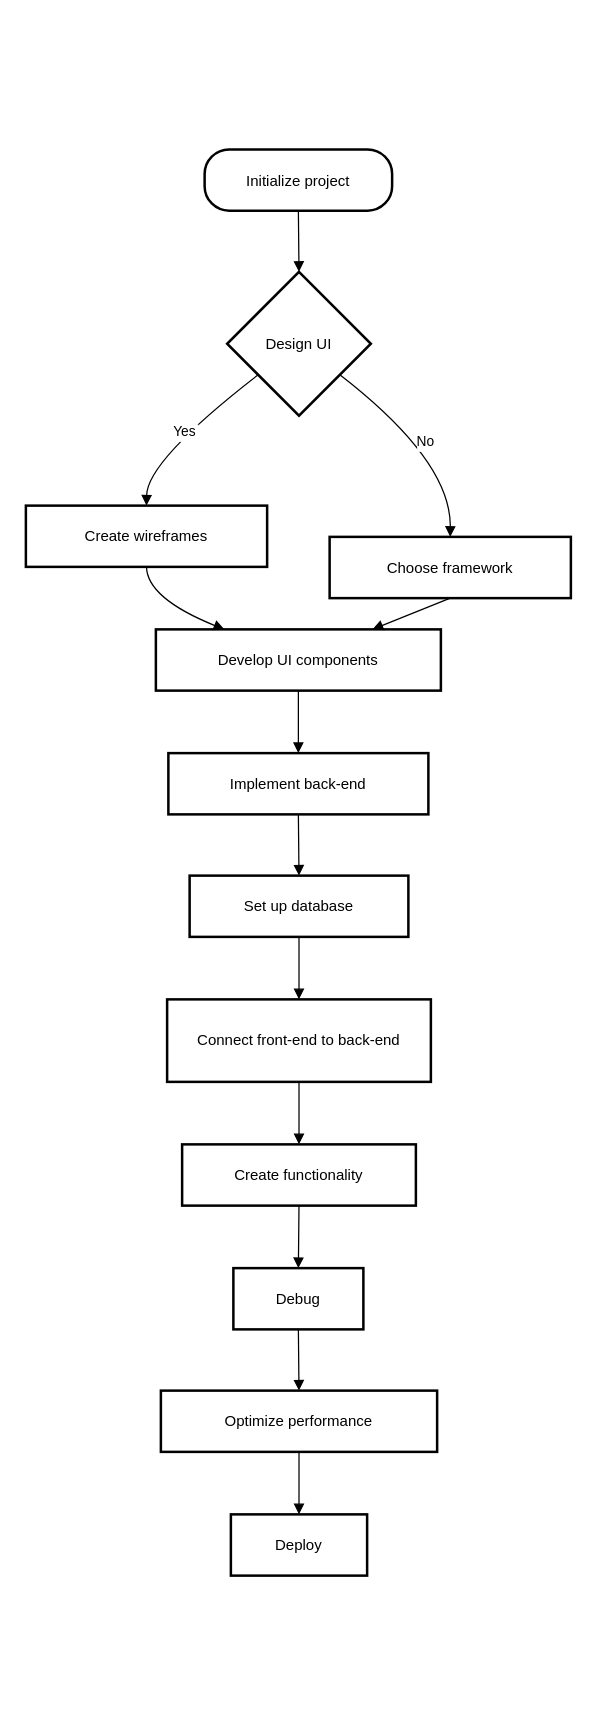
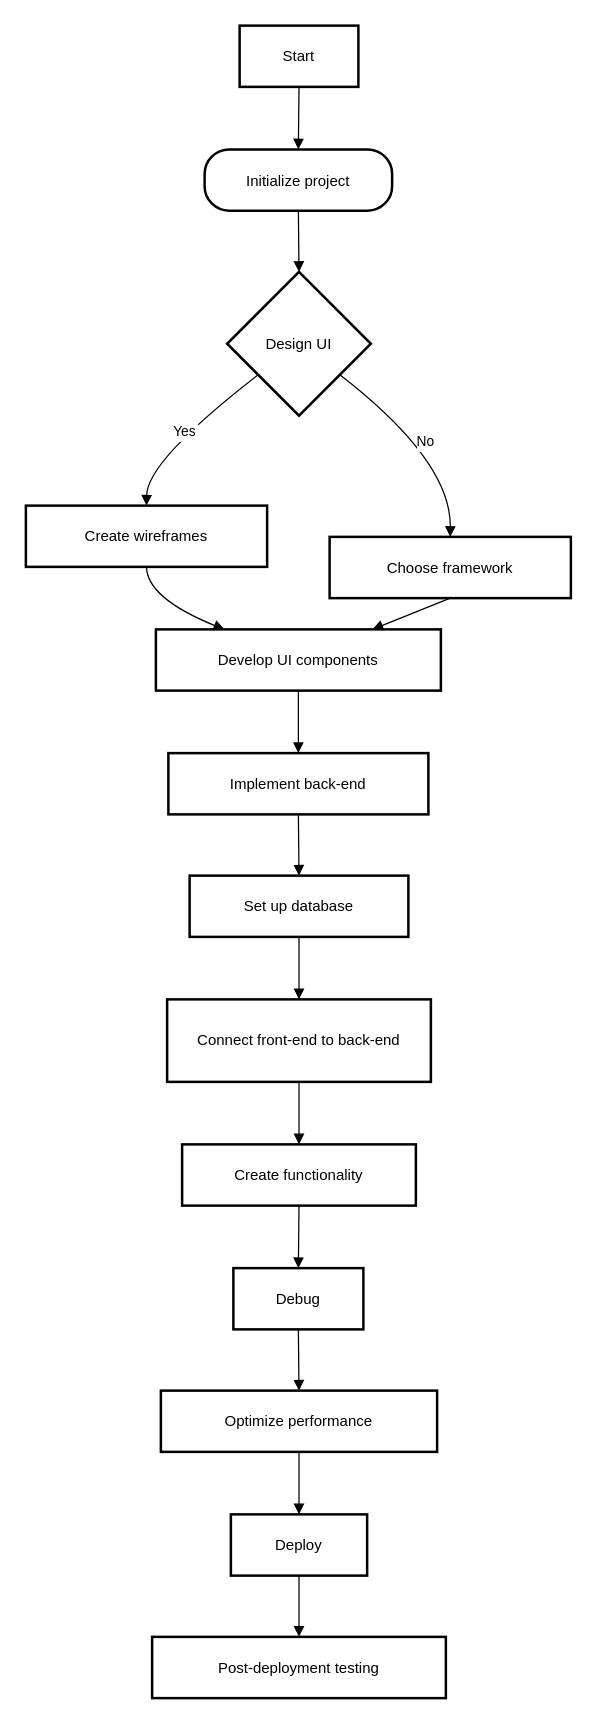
none -> (299, 56)
none -> (298, 114)
none -> (299, 1602)
none -> (299, 1668)
